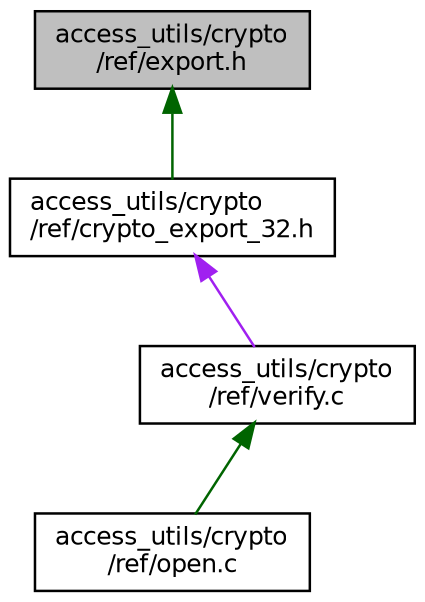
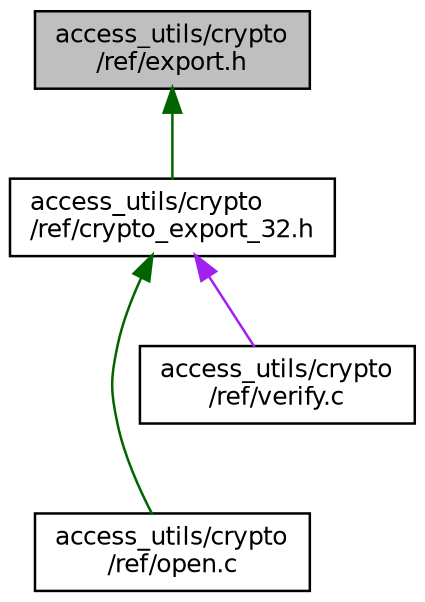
(218, 479) -> (113, 397)
